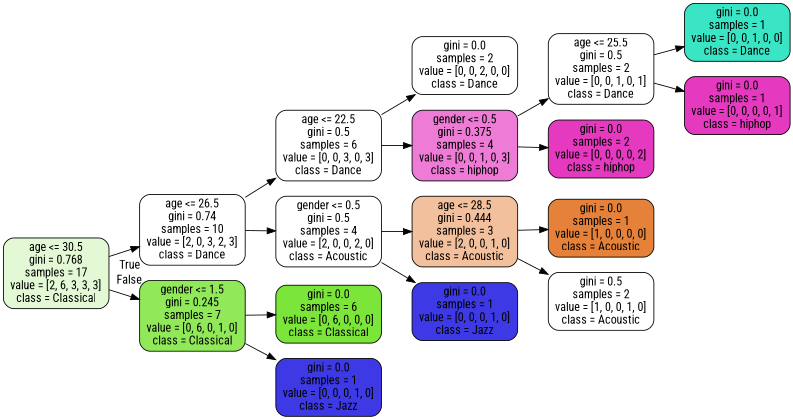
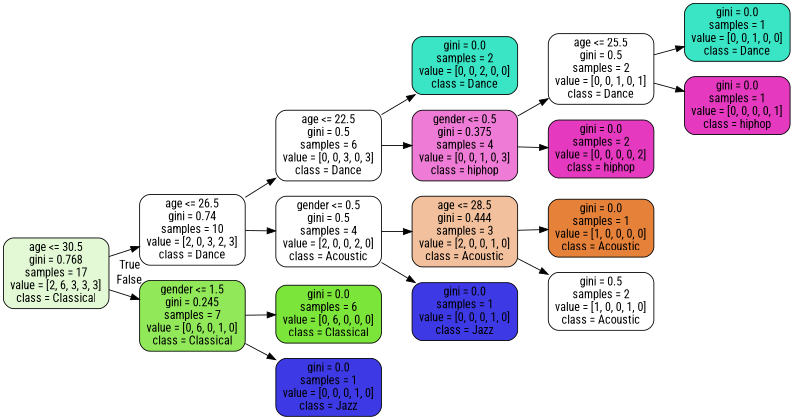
(465, 66) -> (465, 66)
